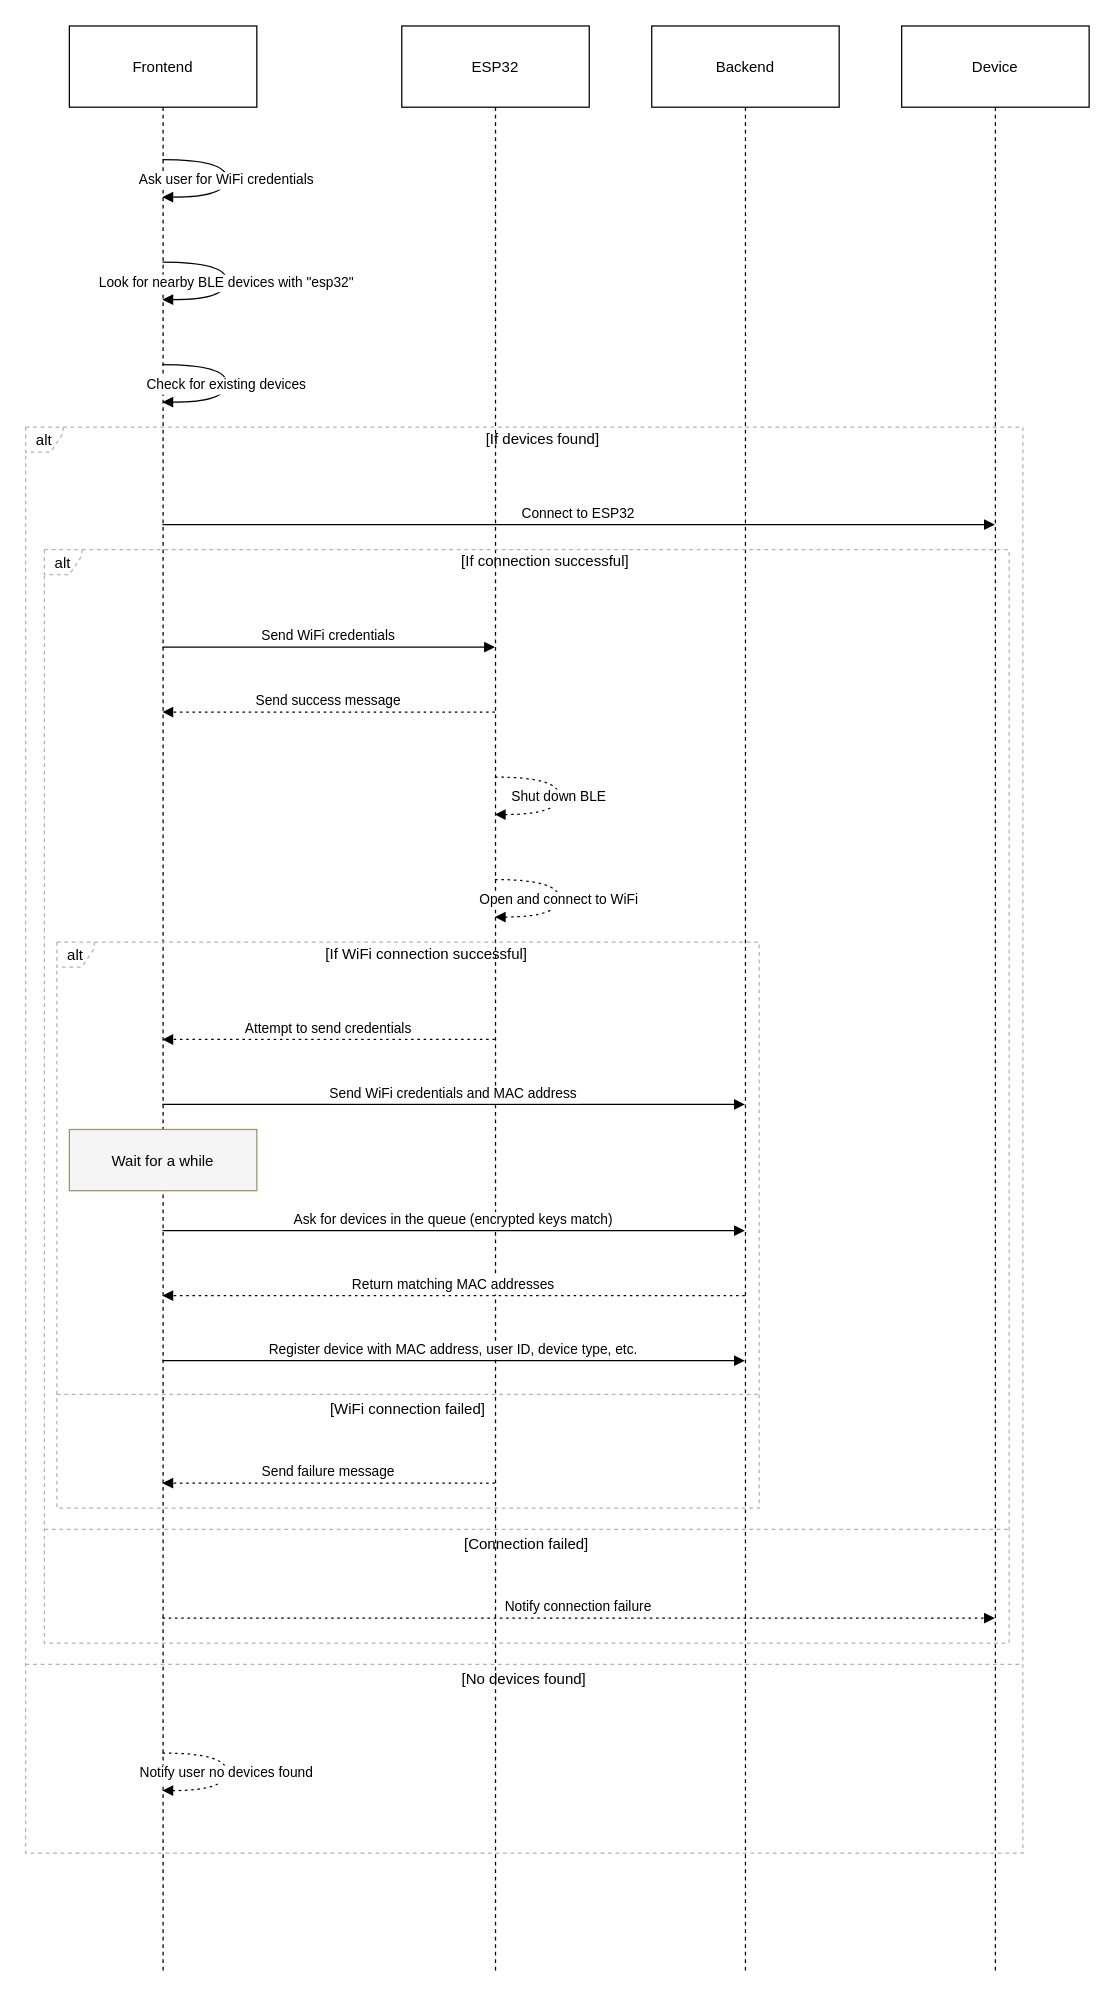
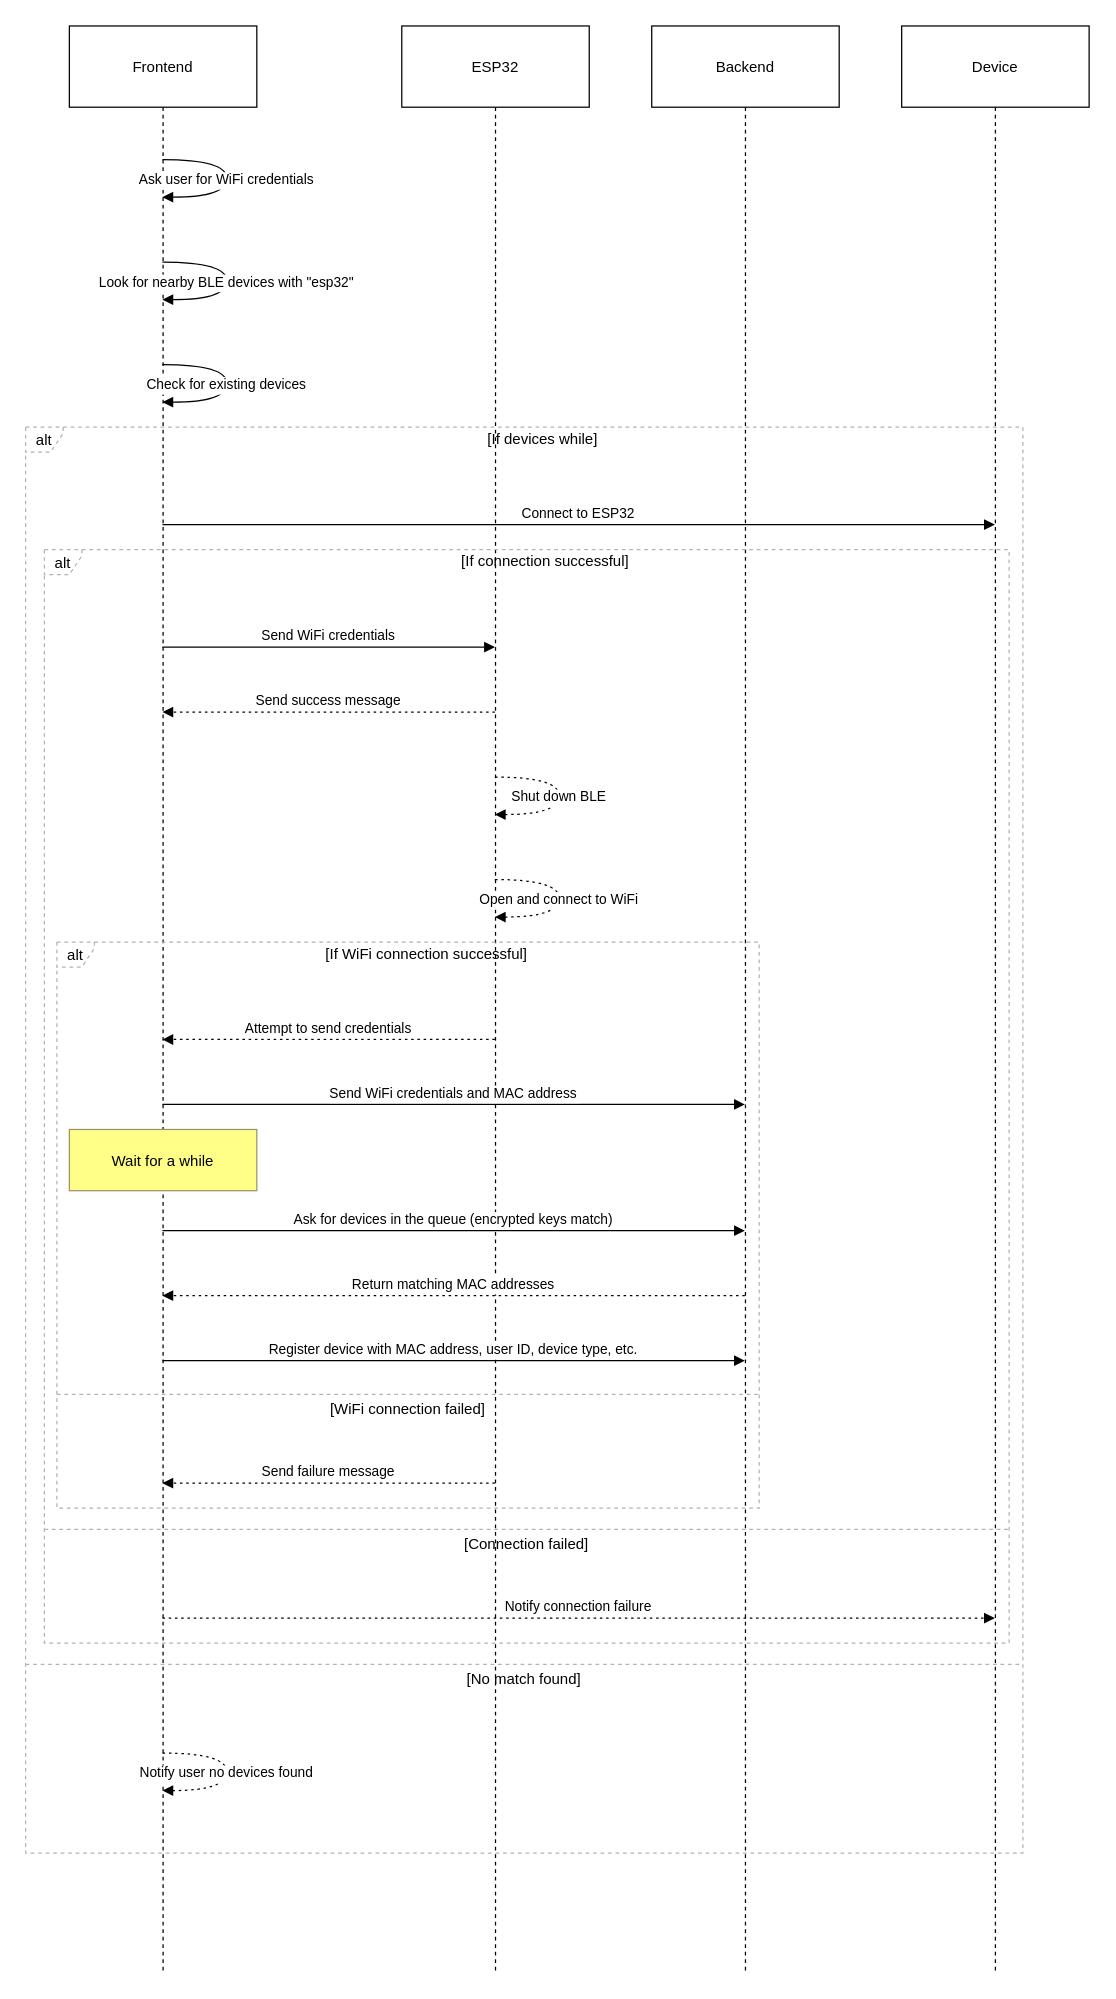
(543, 439) -> (543, 439)
(163, 1160) -> (163, 1160)
(524, 1680) -> (524, 1680)
